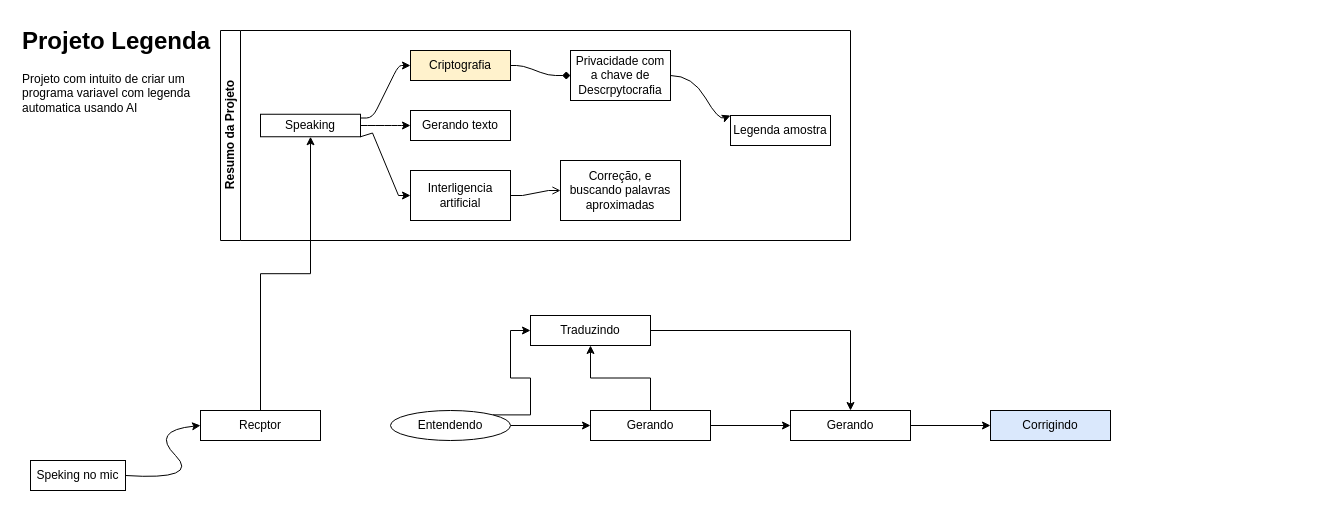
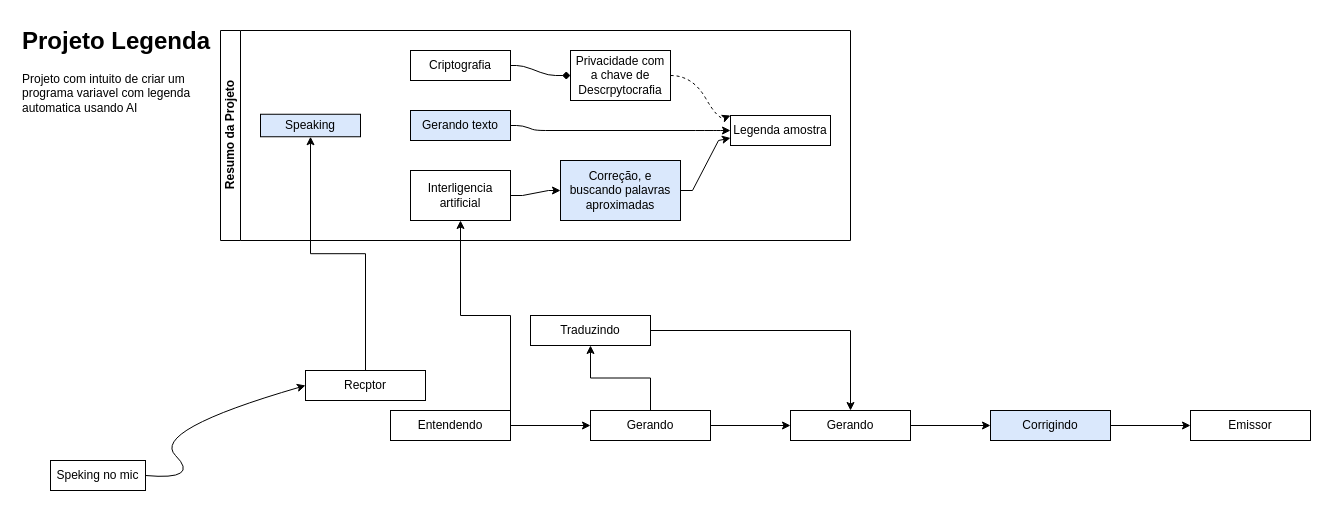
(461, 66) -> (461, 66)
(700, 90) -> (700, 90)
(385, 94) -> none
(311, 126) -> (311, 126)
(386, 126) -> none
(461, 126) -> (461, 126)
none -> (619, 131)
(384, 161) -> none
none -> (704, 169)
(554, 191) -> (552, 191)
(621, 191) -> (621, 191)
(531, 405) -> (461, 305)
(261, 426) -> (366, 386)
(451, 426) -> (451, 426)
none -> (1147, 426)
none -> (1251, 426)
(78, 476) -> (98, 476)
